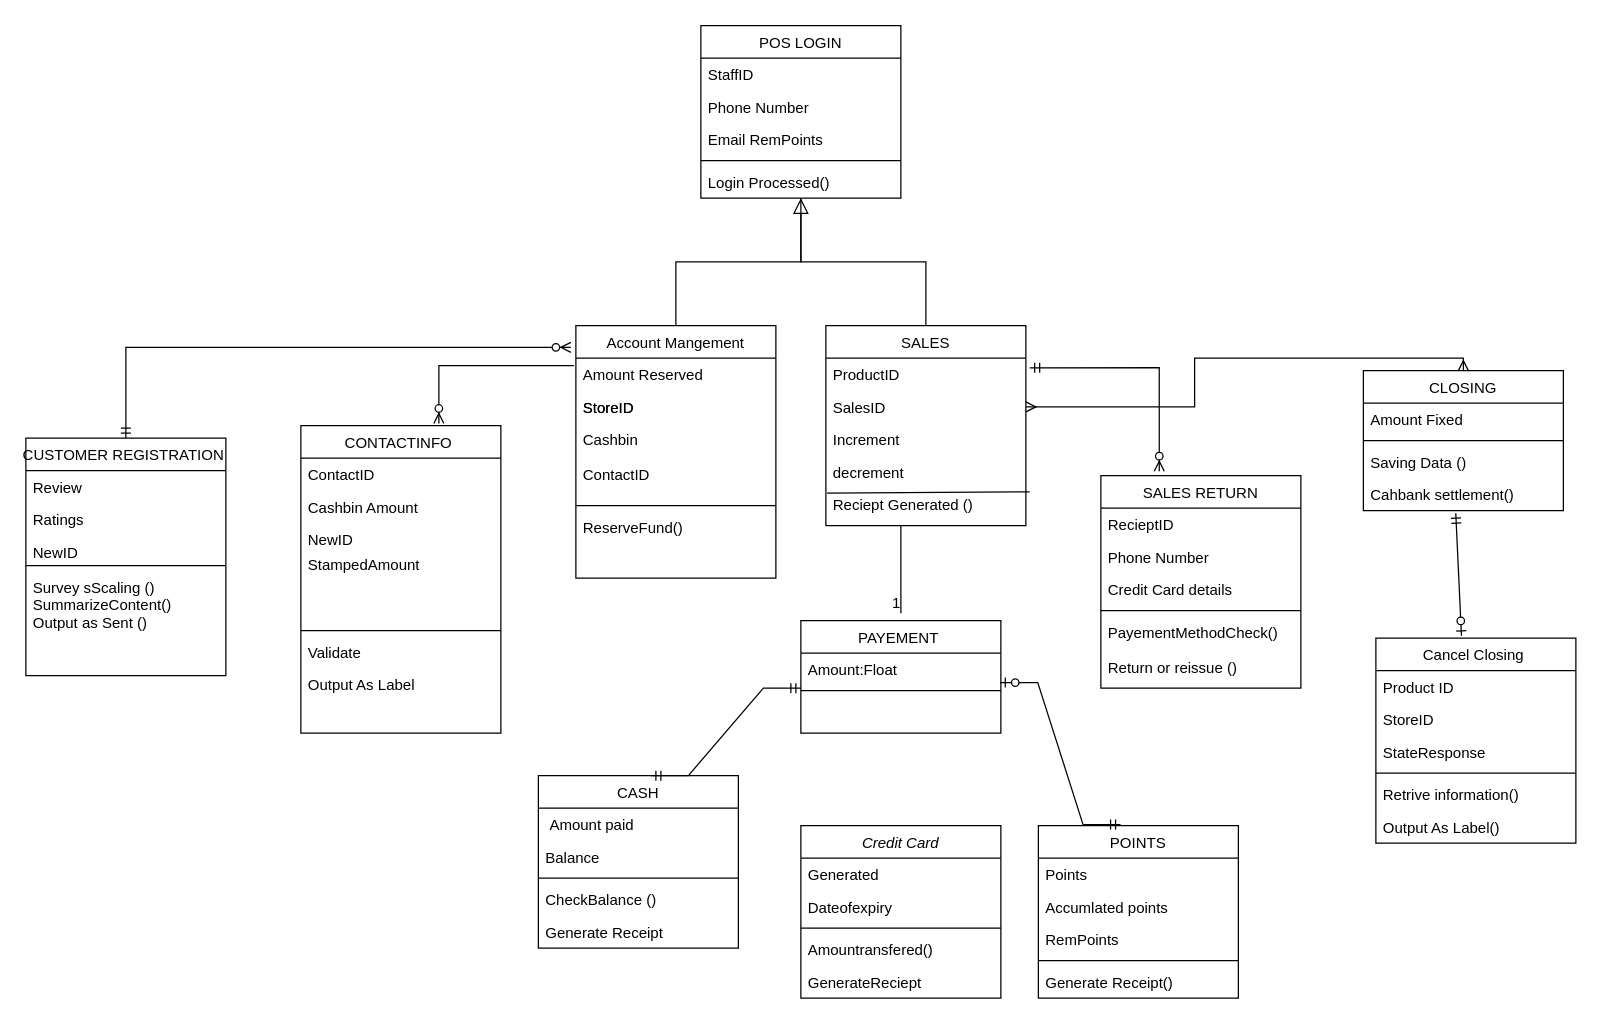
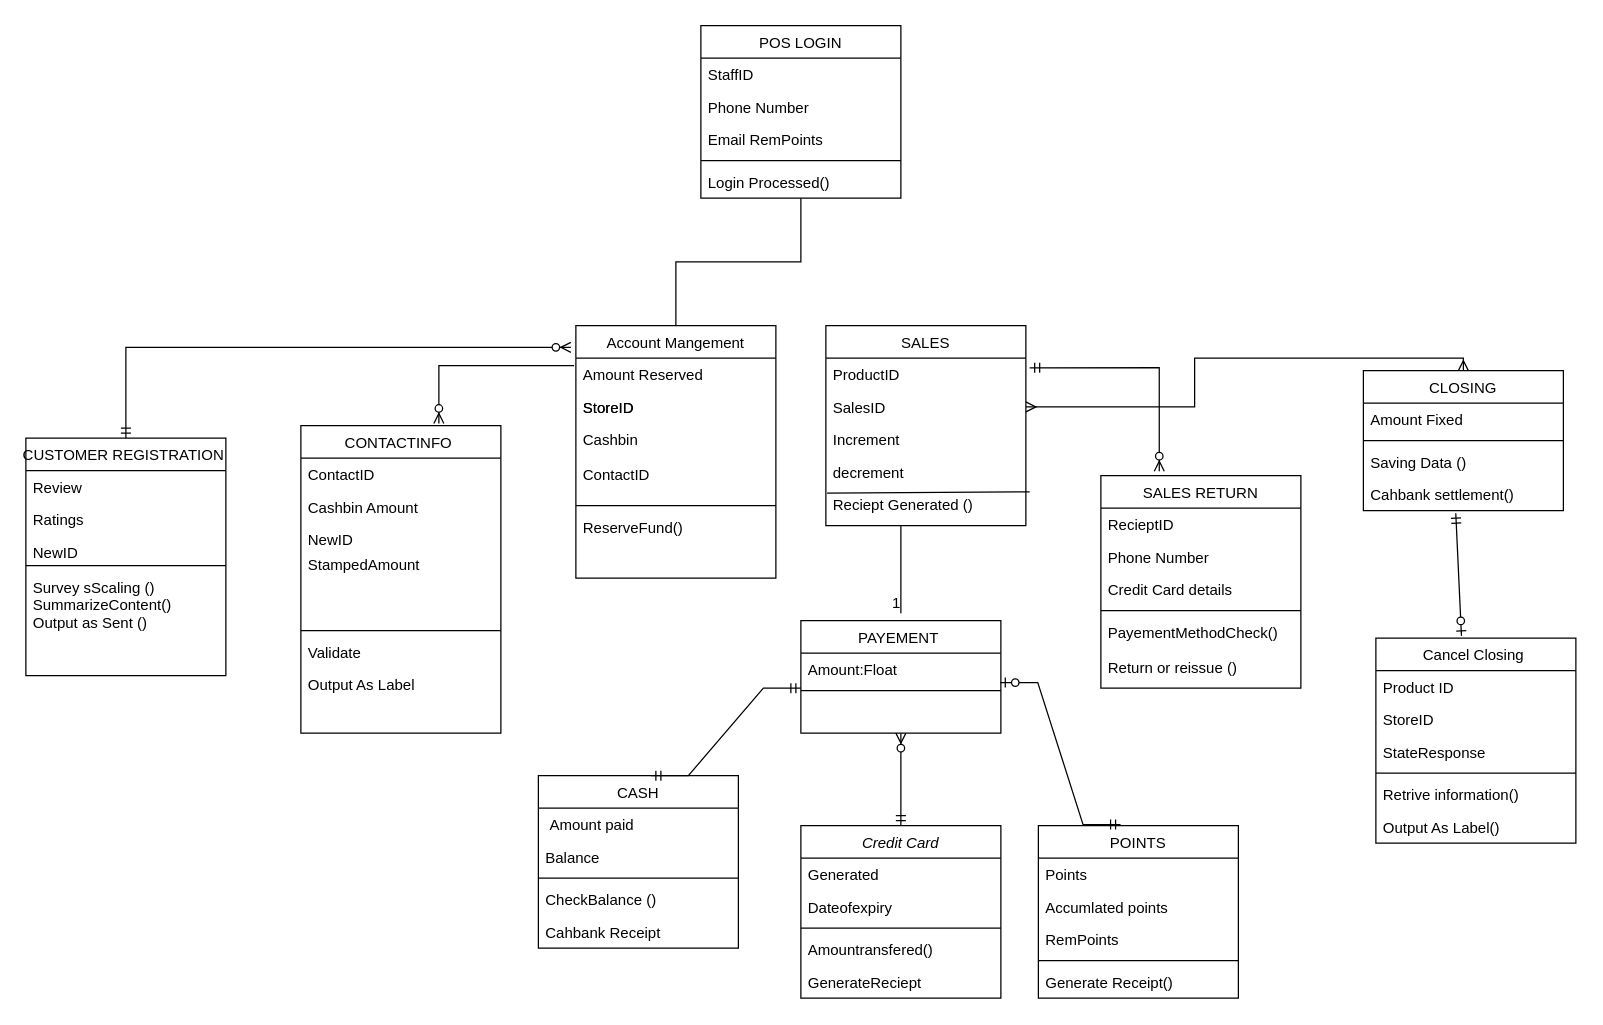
(895, 262) -> none
none -> (901, 781)
(608, 933) -> (604, 933)
